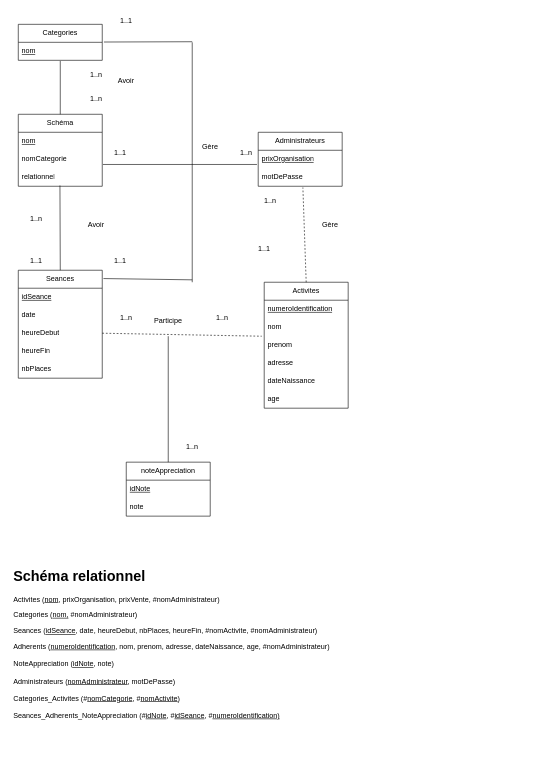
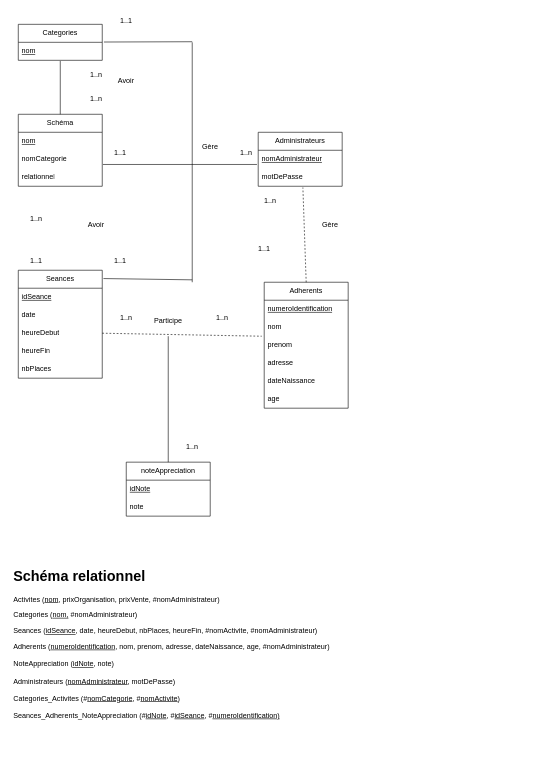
(291, 159) -> (294, 159)
(60, 229) -> none
(306, 291) -> (306, 291)
